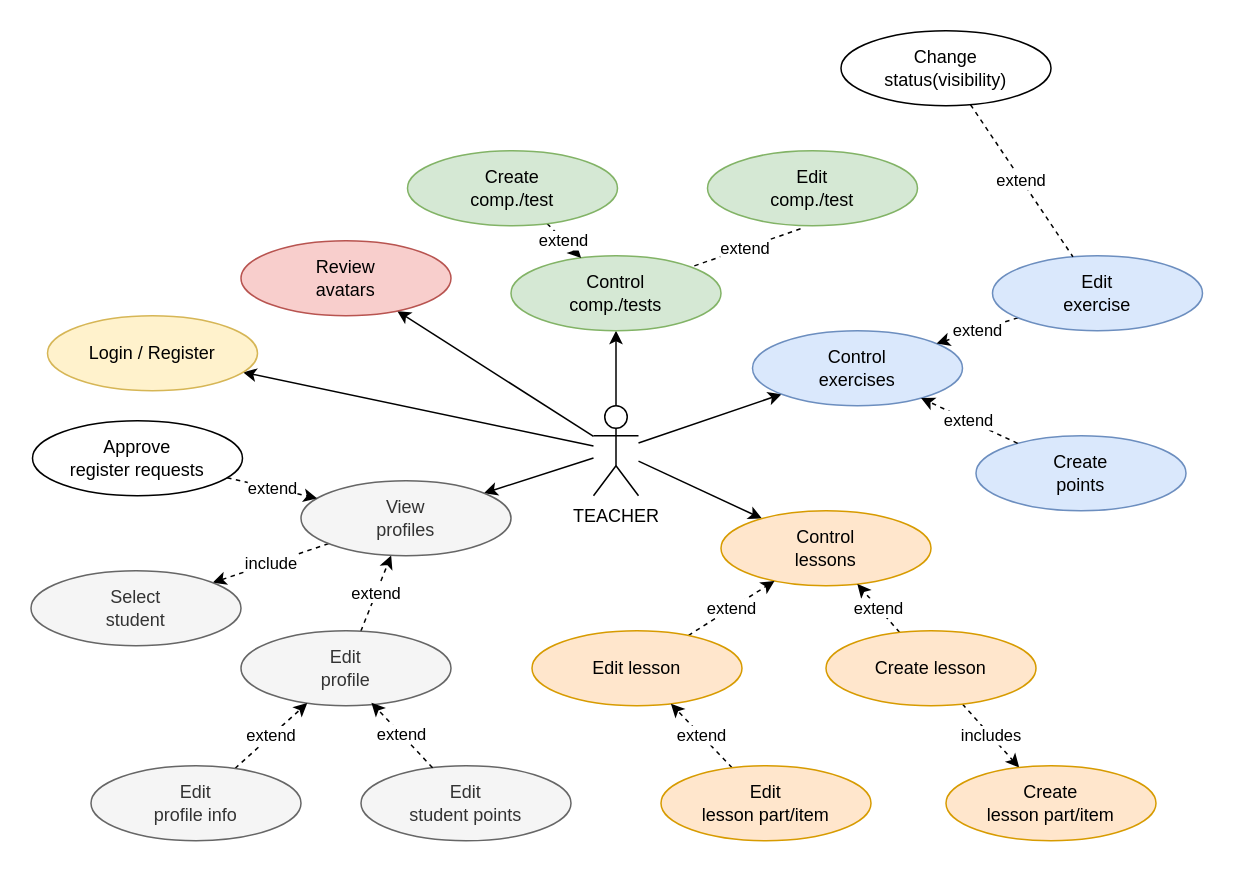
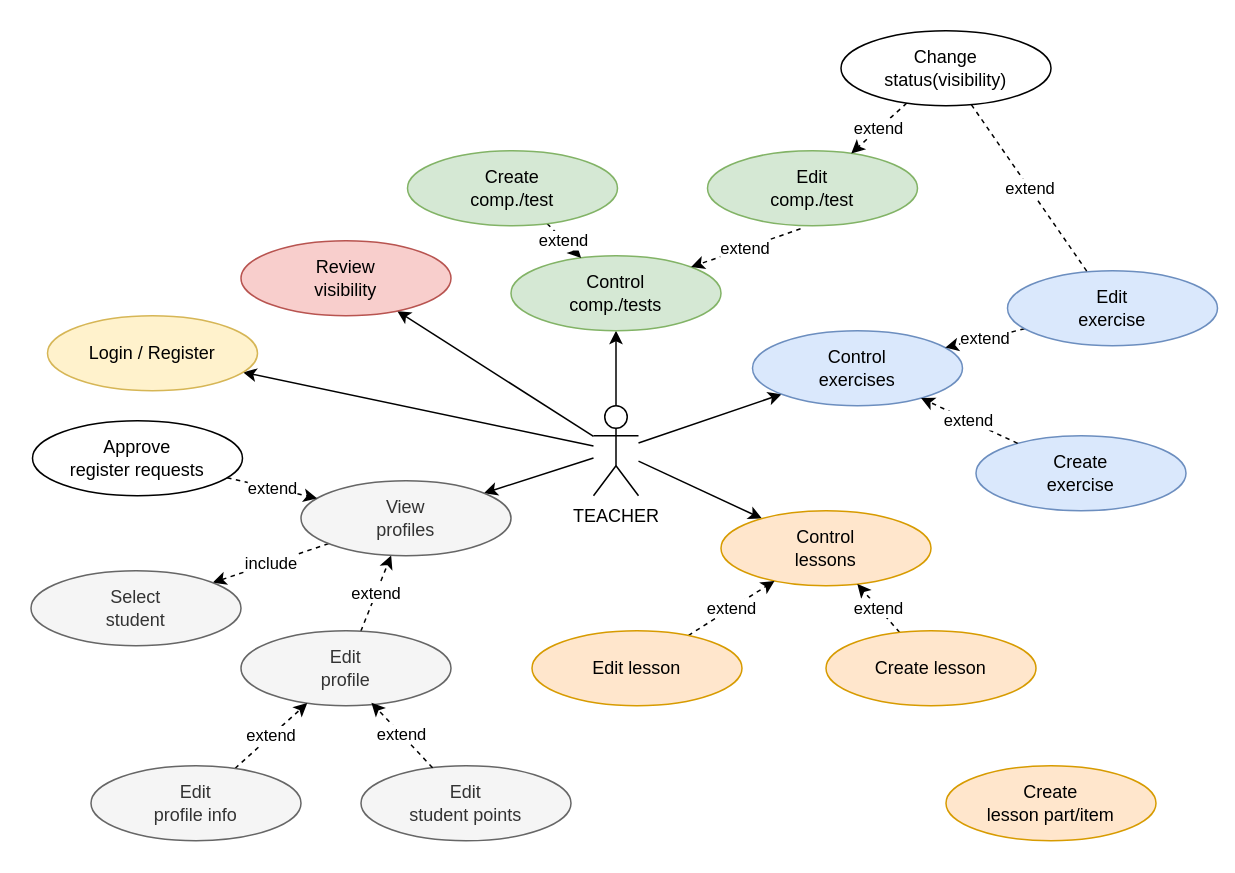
none -> (883, 125)
(697, 265) -> (702, 263)
(346, 278) -> (346, 278)
(1097, 293) -> (1112, 308)
(1081, 473) -> (1081, 473)
(987, 732) -> none
(705, 740) -> none
(766, 803) -> none
